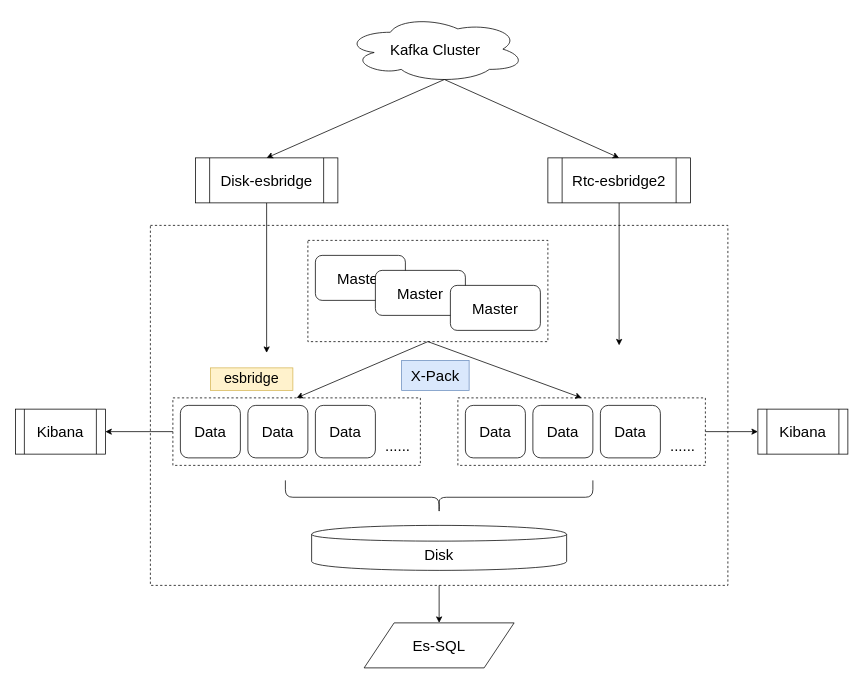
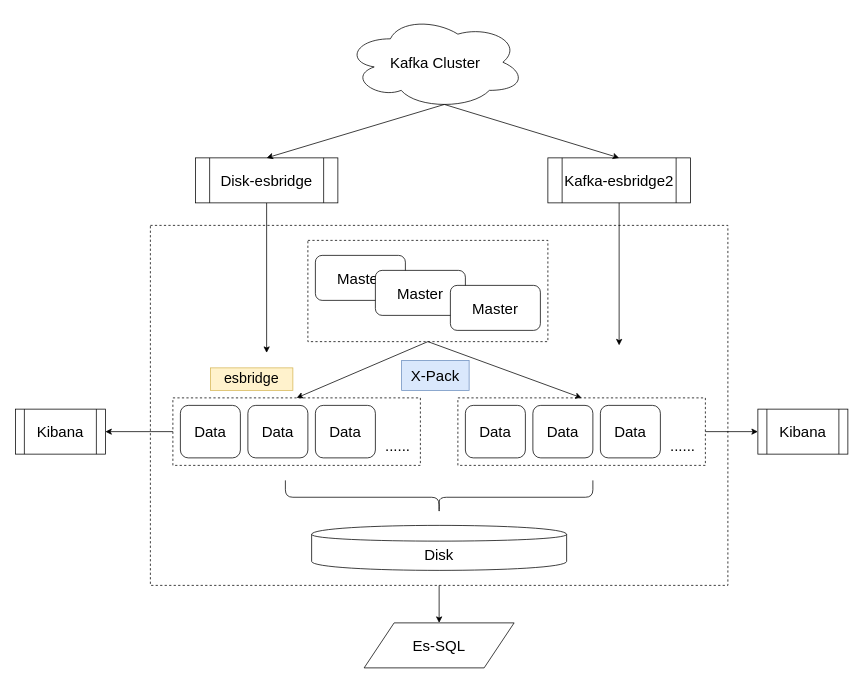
(435, 49) -> (435, 62)
(619, 180) -> (619, 180)
